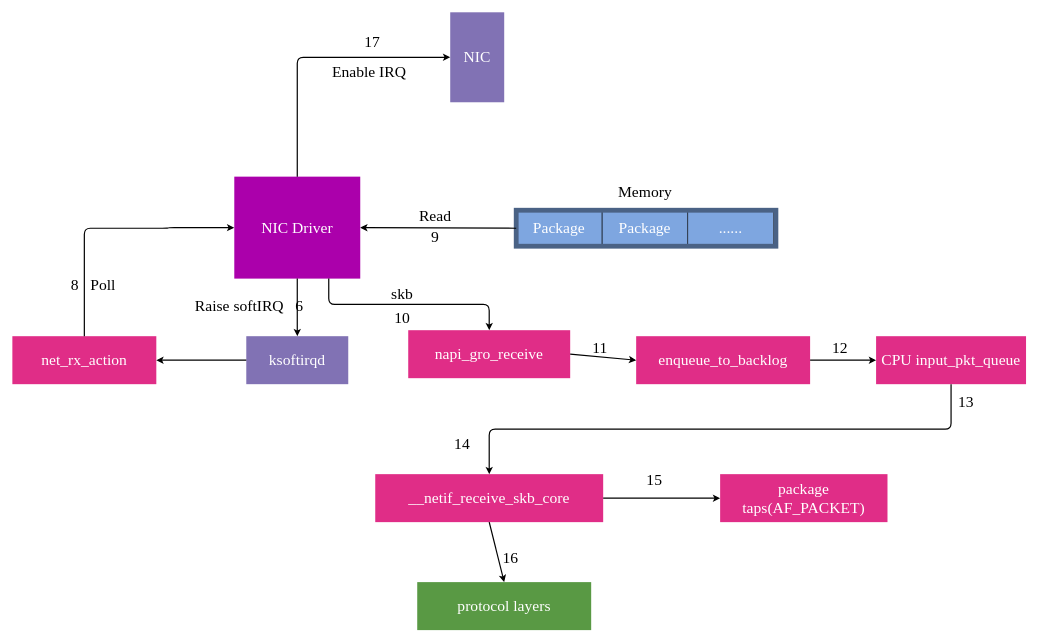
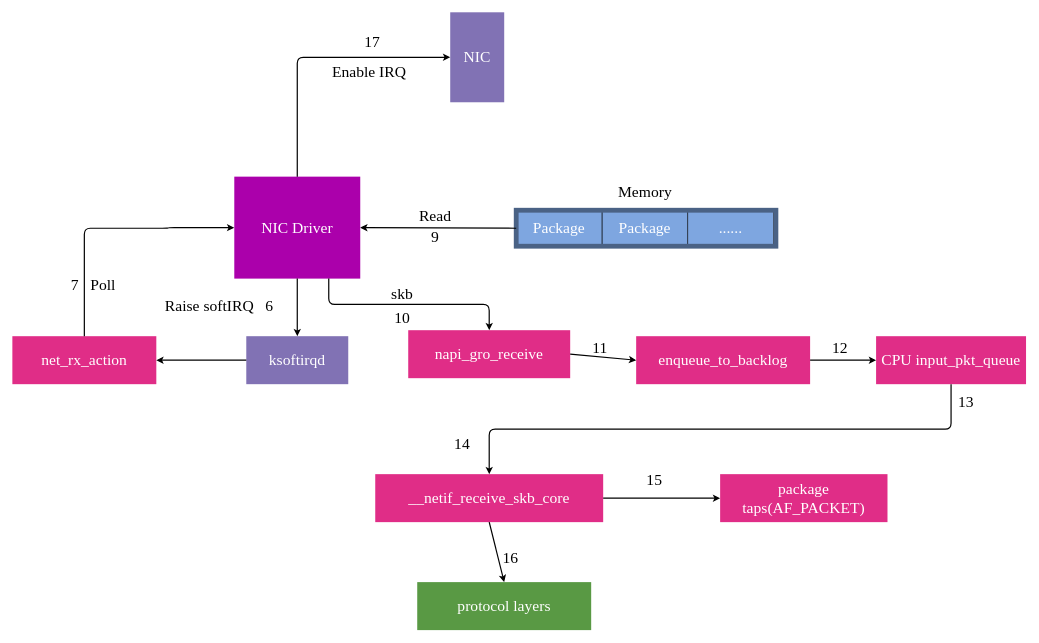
(93, 285) -> (93, 285)
(249, 306) -> (219, 306)
